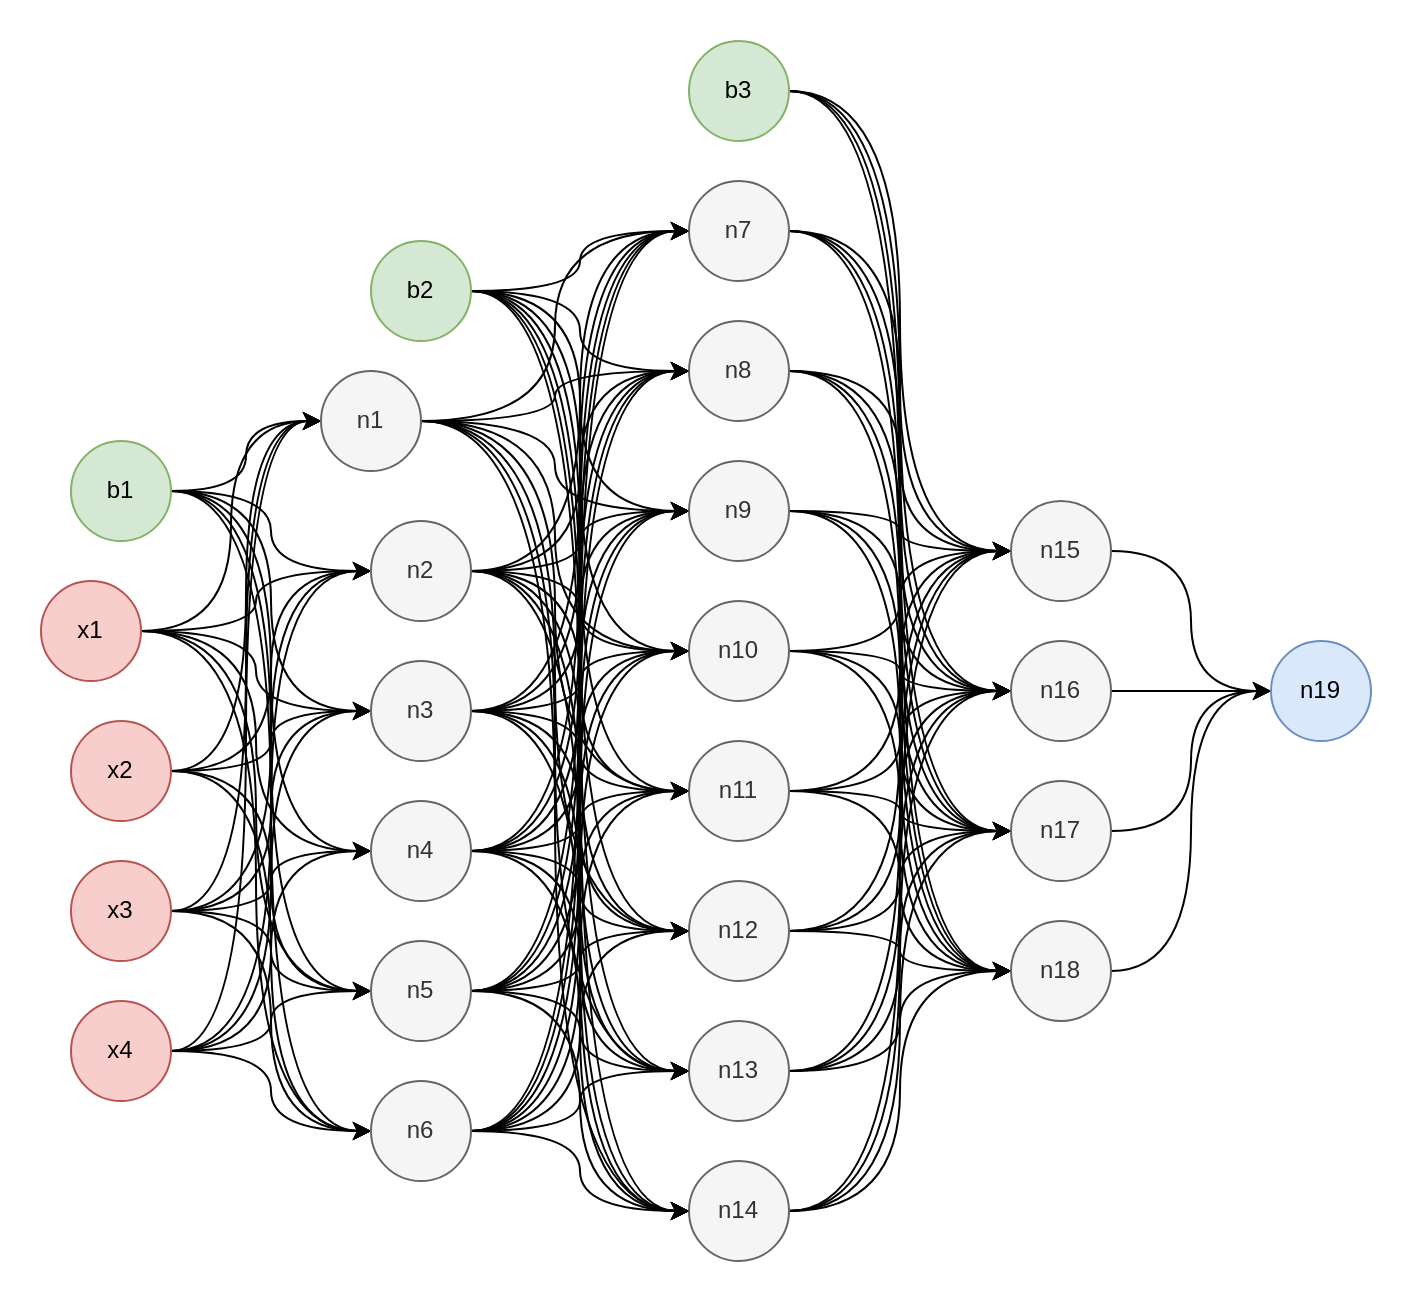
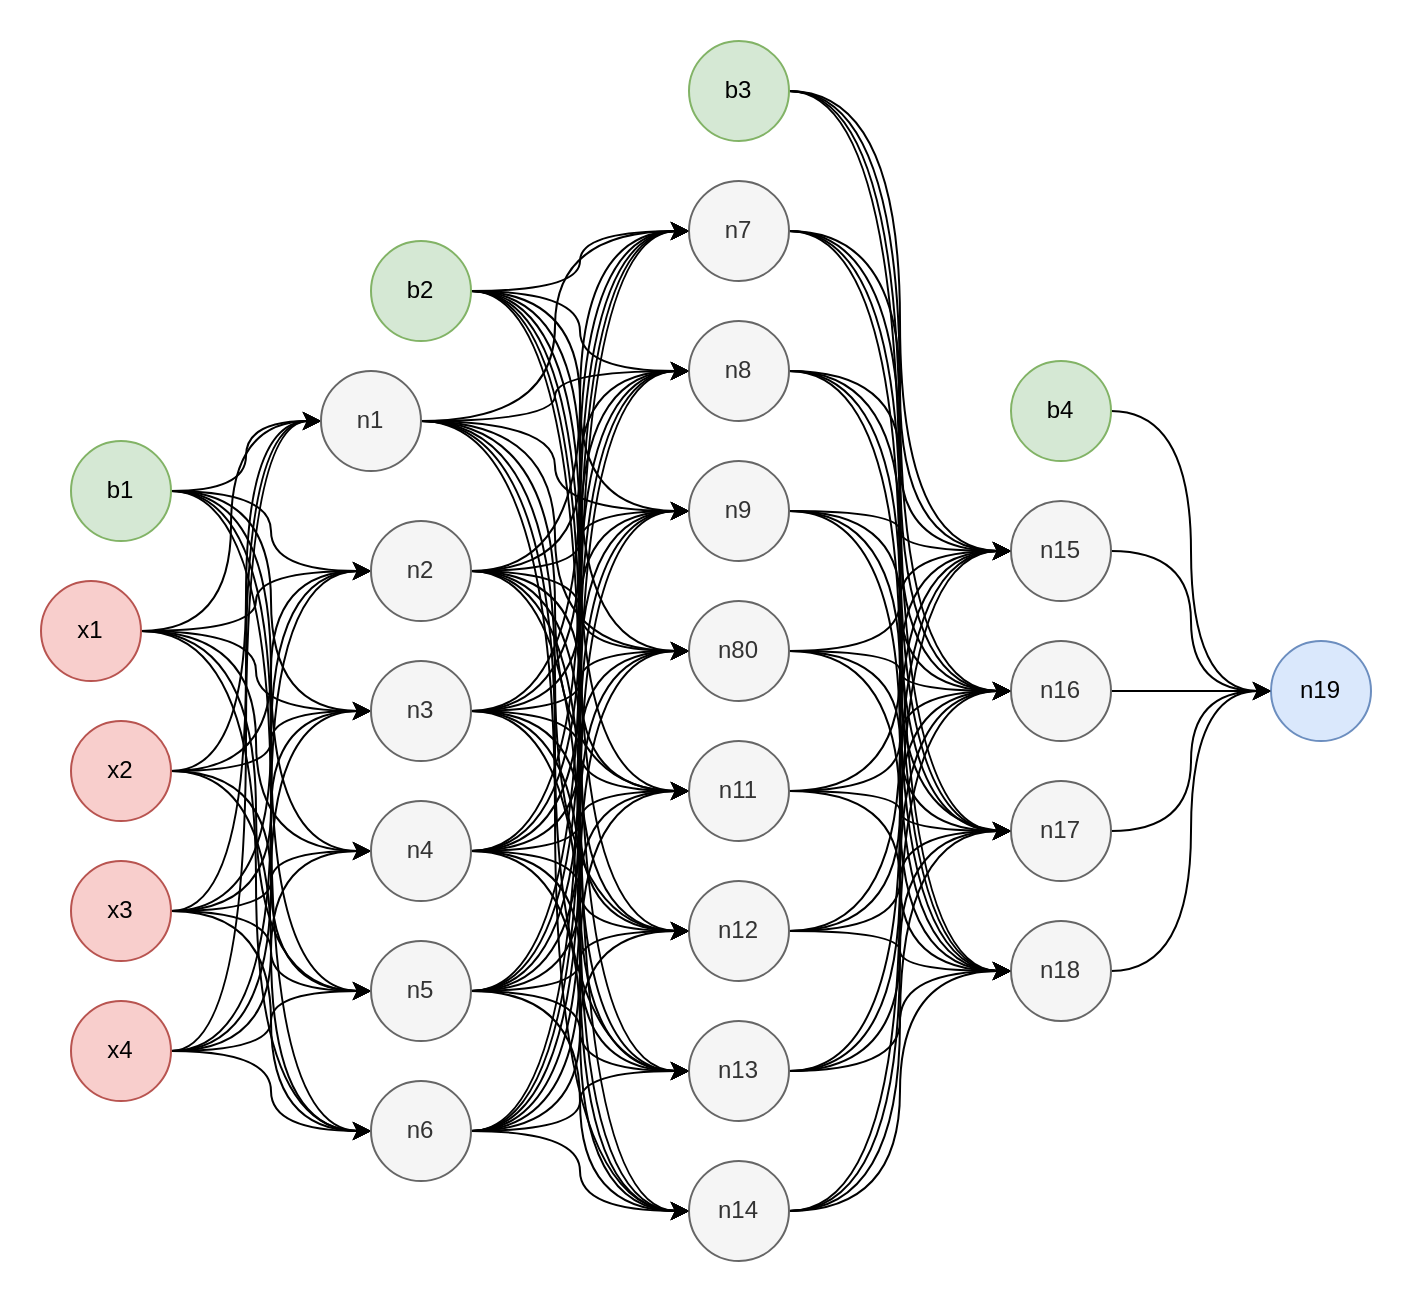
none -> (1061, 411)
none -> (1191, 535)
(739, 651) -> (739, 651)
(935, 805) -> (928, 792)
